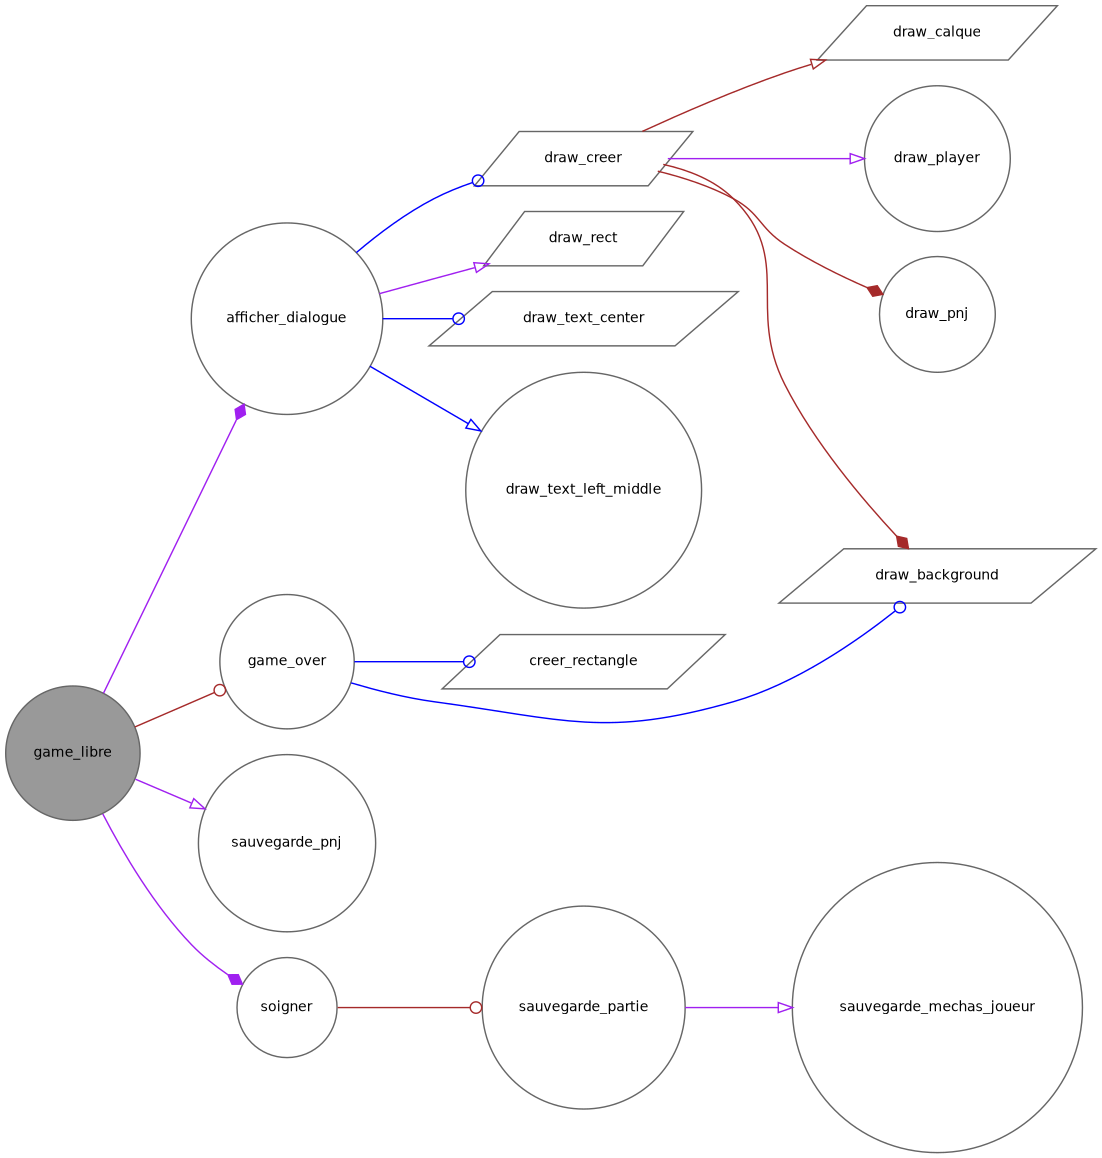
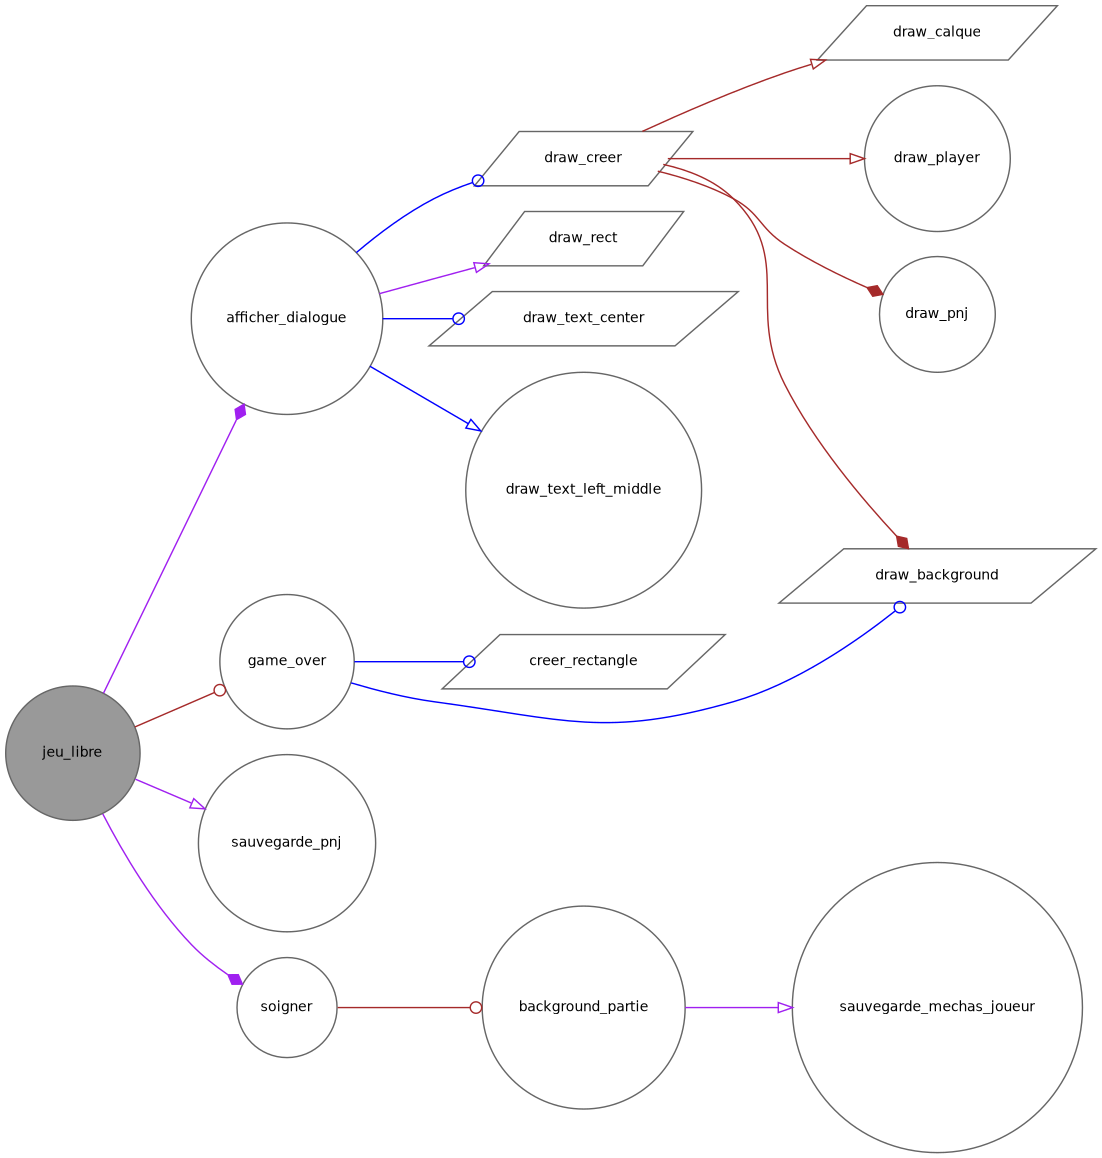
(759, 159) -> (759, 159)
(73, 753) -> (73, 753)
(584, 1008) -> (584, 1008)
